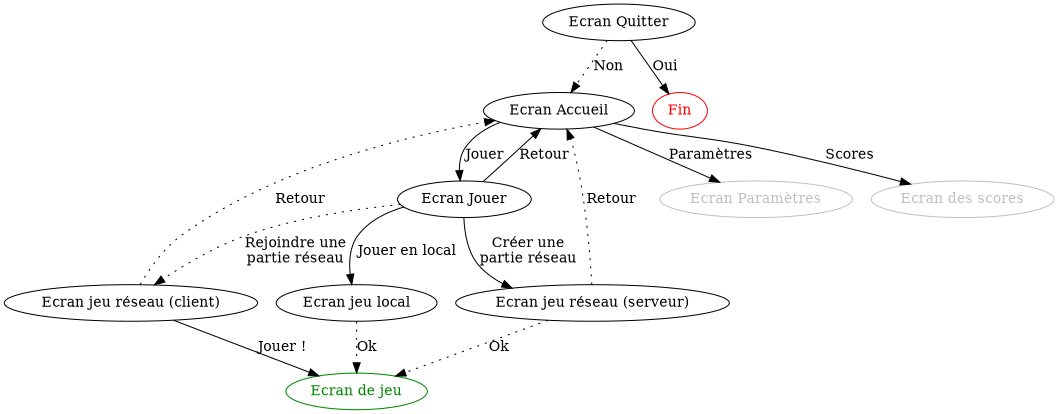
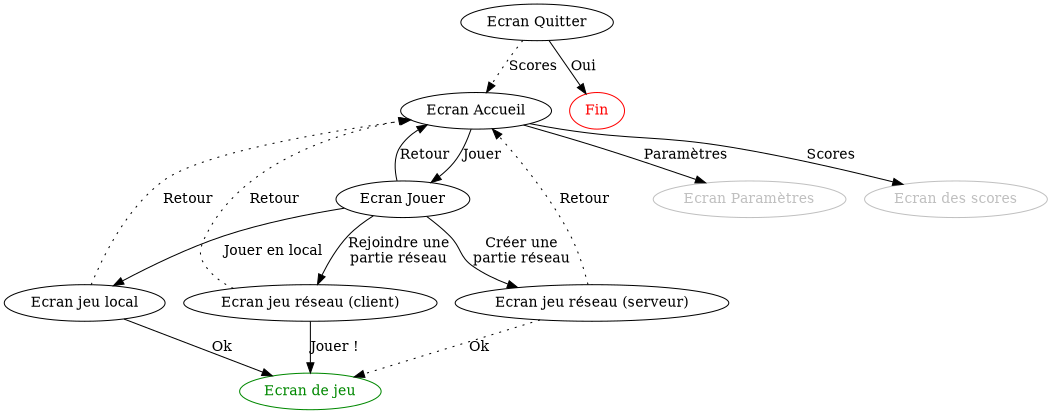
(609, 67) -> (534, 67)
none -> (217, 158)
(277, 226) -> (343, 242)
(357, 342) -> (193, 346)
